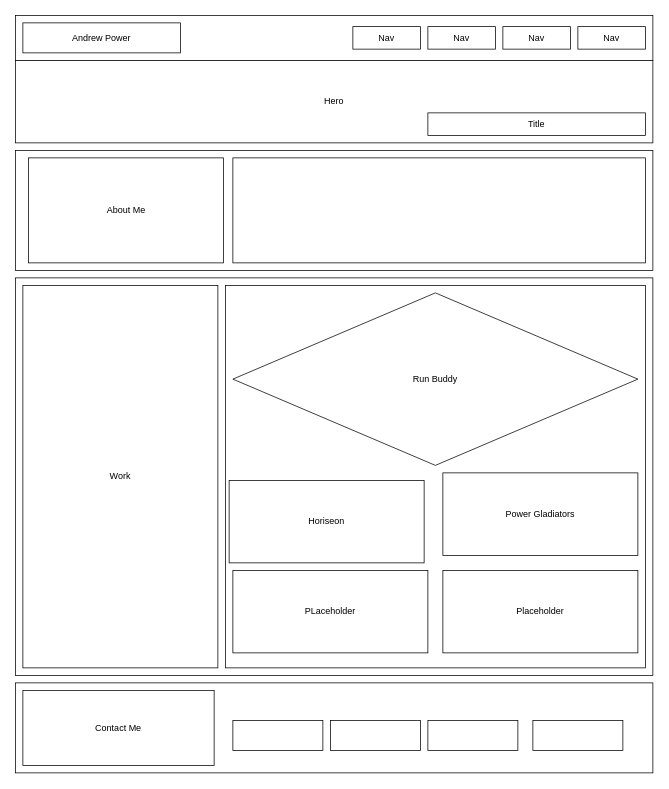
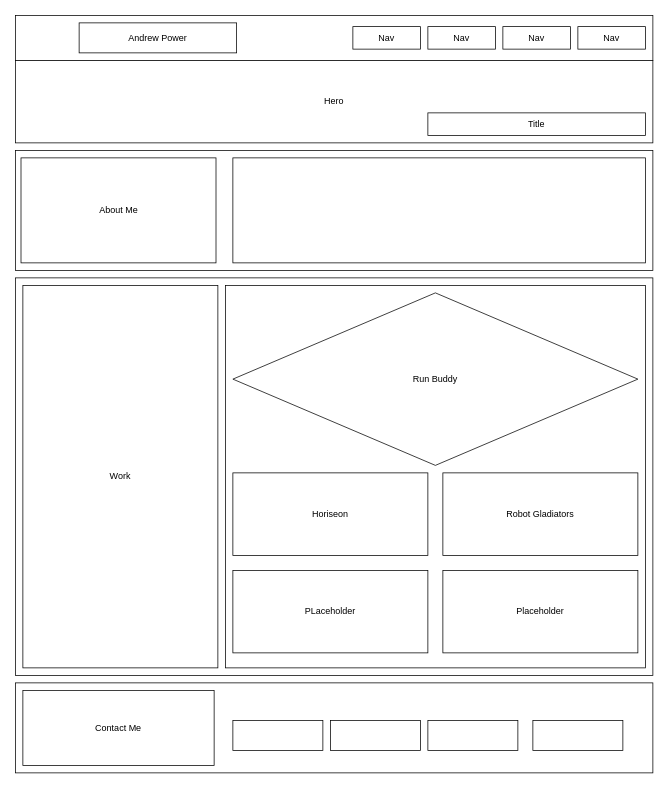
(102, 38) -> (158, 38)
(126, 210) -> (119, 210)
(540, 514) -> (540, 514)
(327, 522) -> (330, 514)
